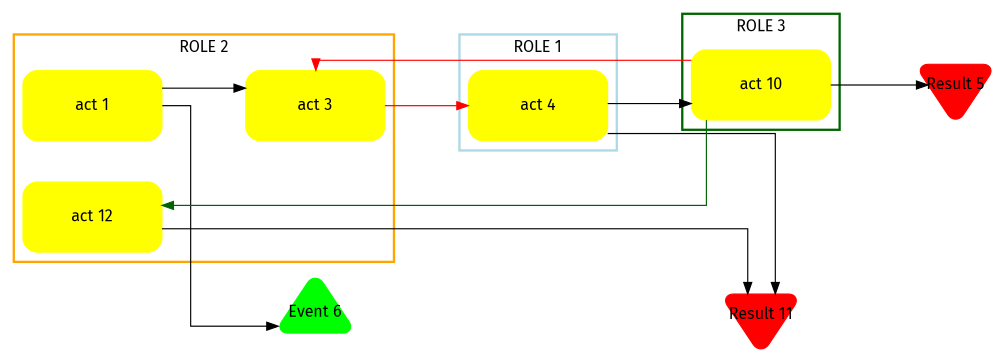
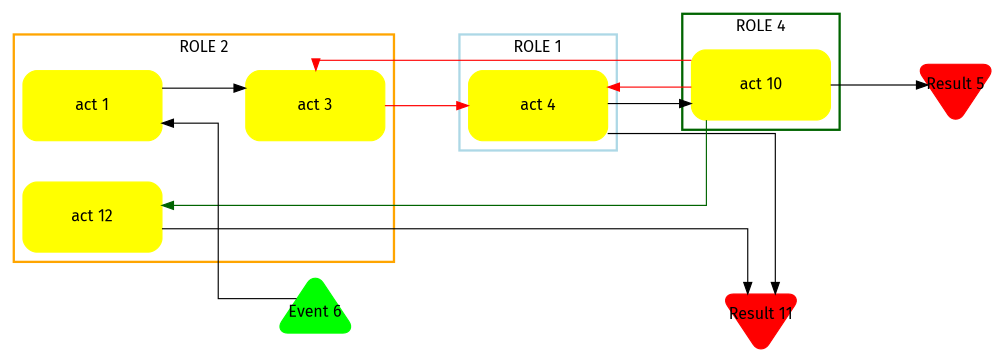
(761, 27) -> (761, 27)
none -> (655, 87)
(191, 240) -> (218, 220)
